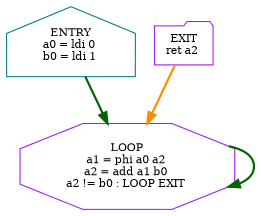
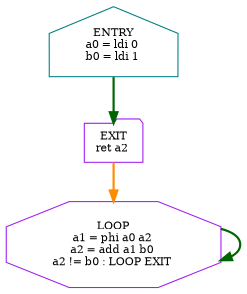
(94, 95) -> (114, 95)
